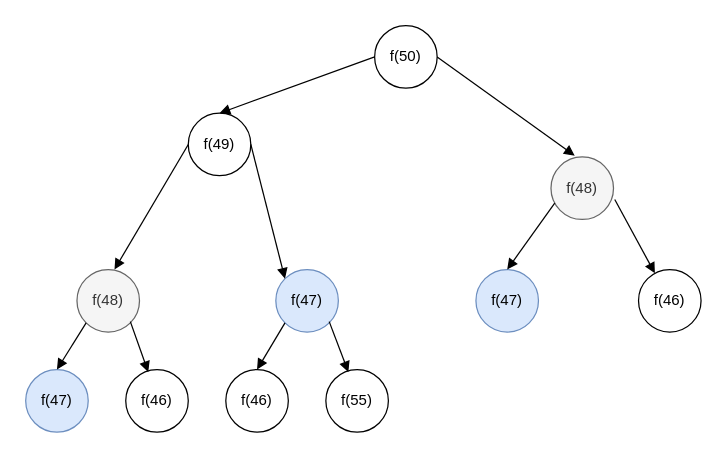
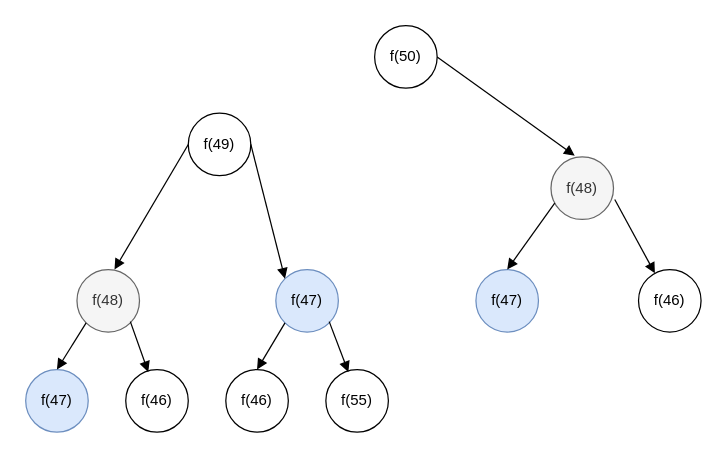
(302, 83) -> none
